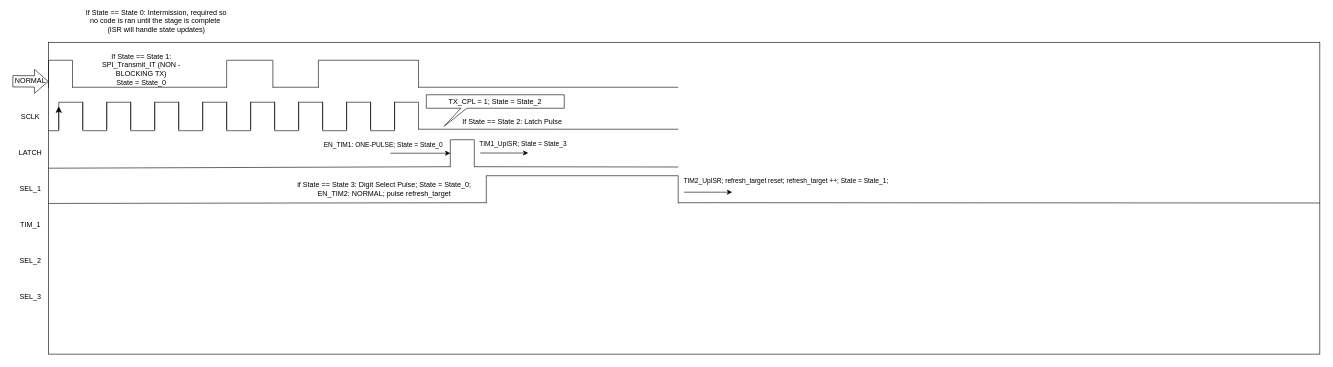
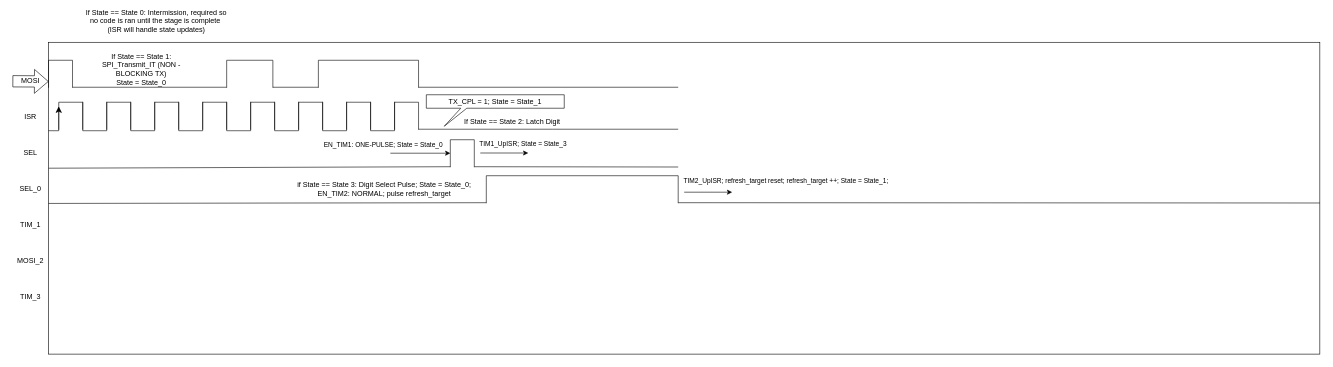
(30, 81) -> (30, 81)
(495, 102) -> (495, 102)
(30, 117) -> (30, 117)
(512, 122) -> (512, 122)
(30, 153) -> (30, 153)
(30, 189) -> (30, 189)
(30, 261) -> (30, 261)
(30, 297) -> (30, 297)
